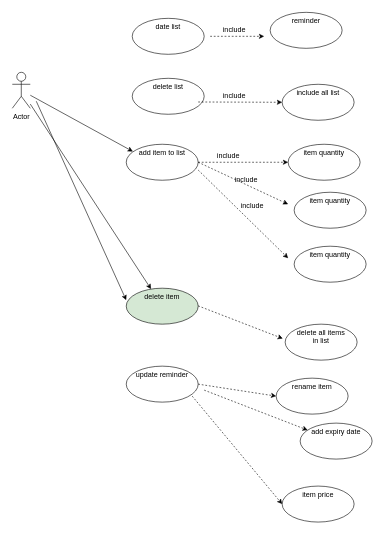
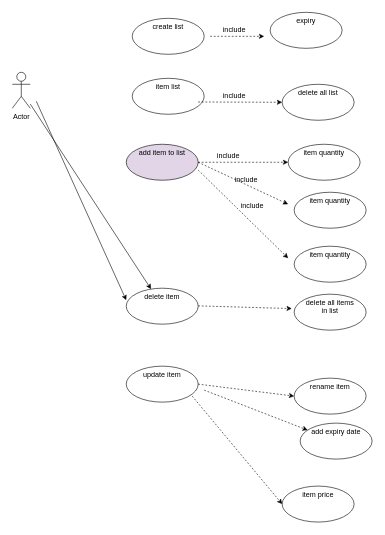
(306, 21) -> (306, 21)
(168, 27) -> (168, 27)
(168, 87) -> (168, 87)
(318, 93) -> (318, 93)
(79, 122) -> none
(162, 162) -> (162, 162)
(162, 306) -> (162, 306)
(321, 342) -> (330, 312)
(162, 375) -> (162, 375)
(312, 396) -> (330, 396)
